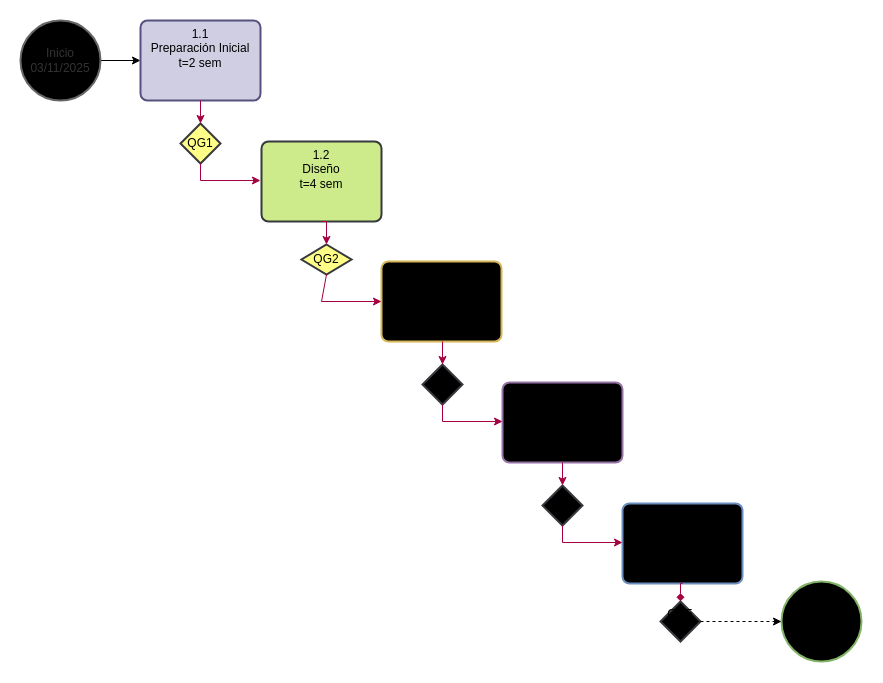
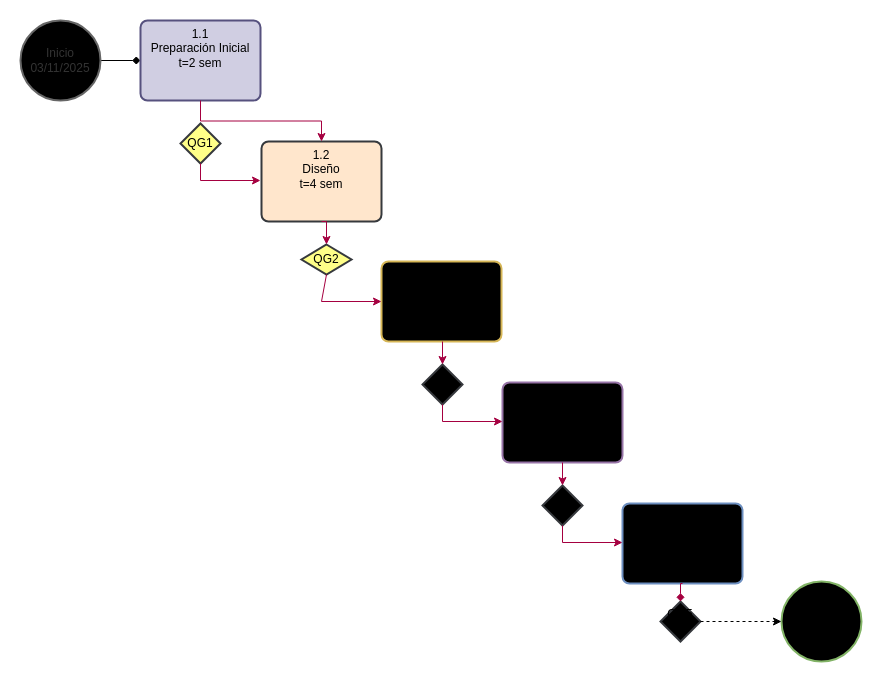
(132, 61) -> (132, 61)
(201, 115) -> (265, 121)
(322, 182) -> (322, 182)
